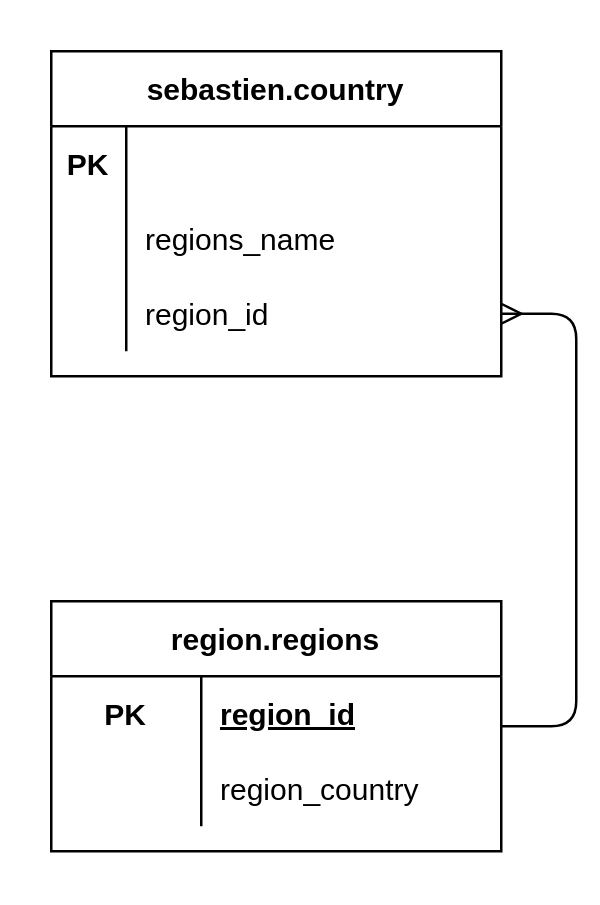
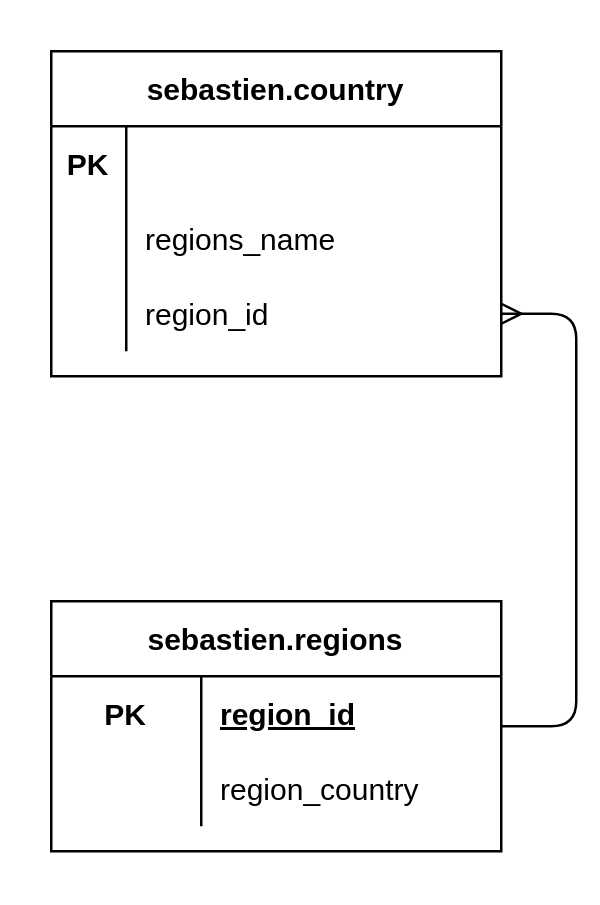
(275, 640) -> (275, 640)
